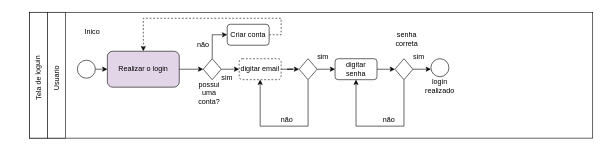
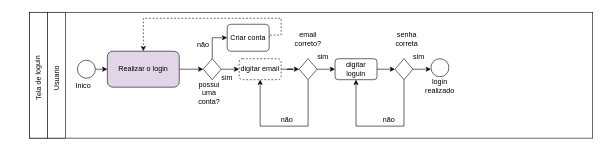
(92, 32) -> (83, 86)
(248, 35) -> (248, 38)
none -> (308, 39)
(356, 69) -> (356, 69)
